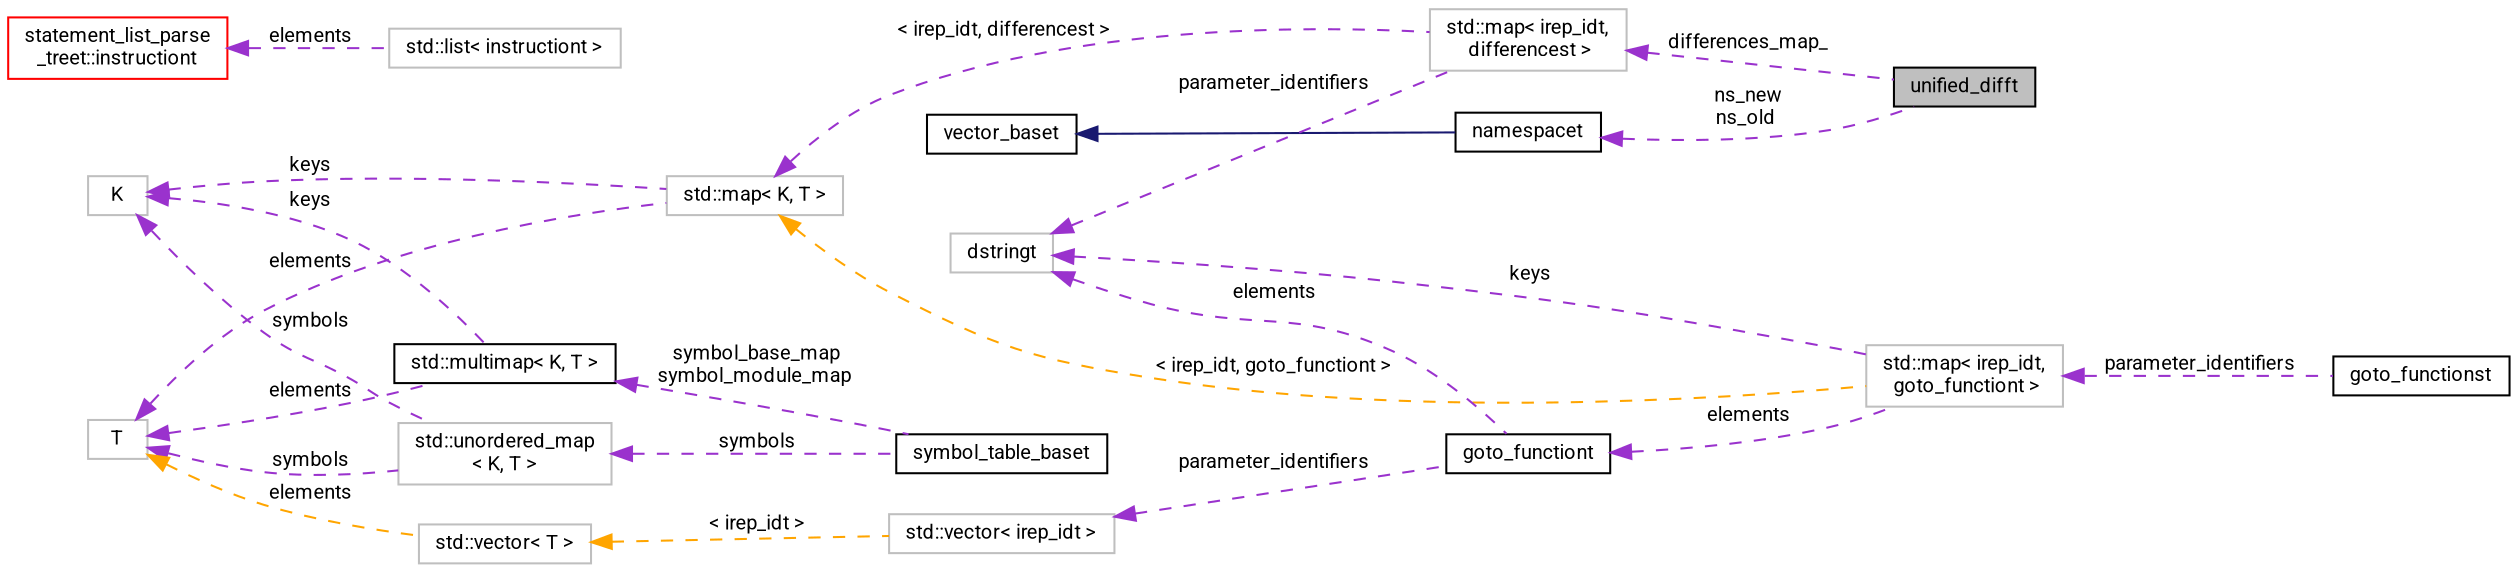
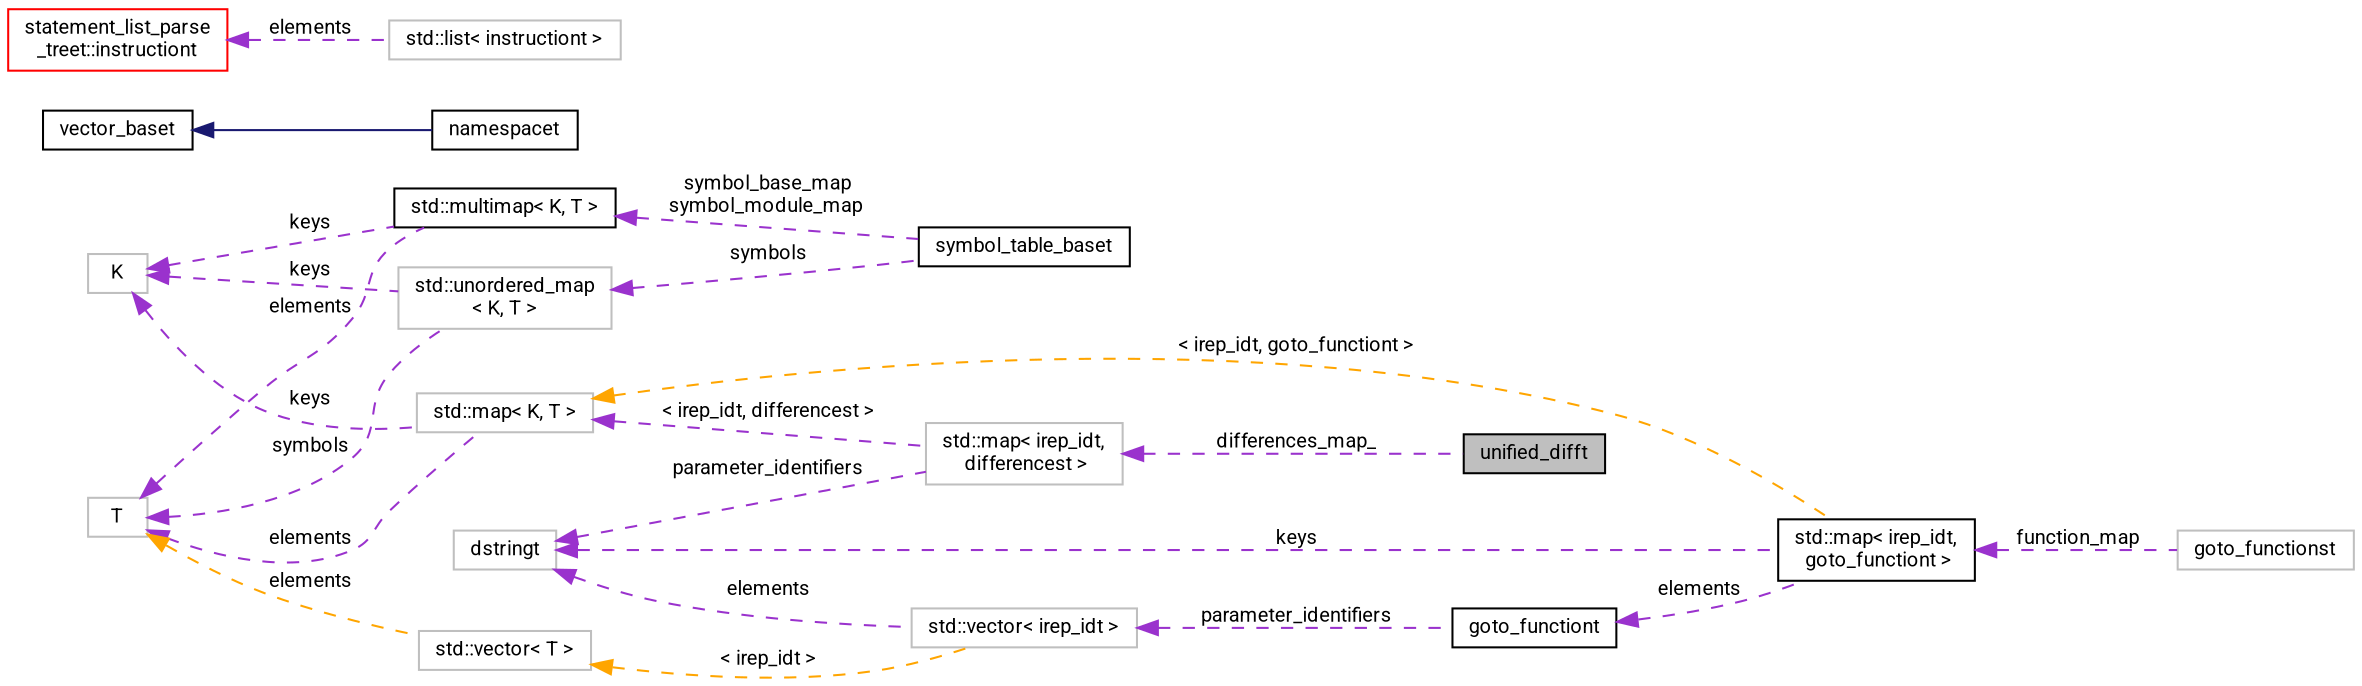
(1770, 137) -> none
(308, 322) -> (308, 270)
(1303, 325) -> (741, 614)
(2198, 365) -> (2076, 539)
(1965, 376) -> (1877, 550)
(2421, 376) -> (2266, 550)
